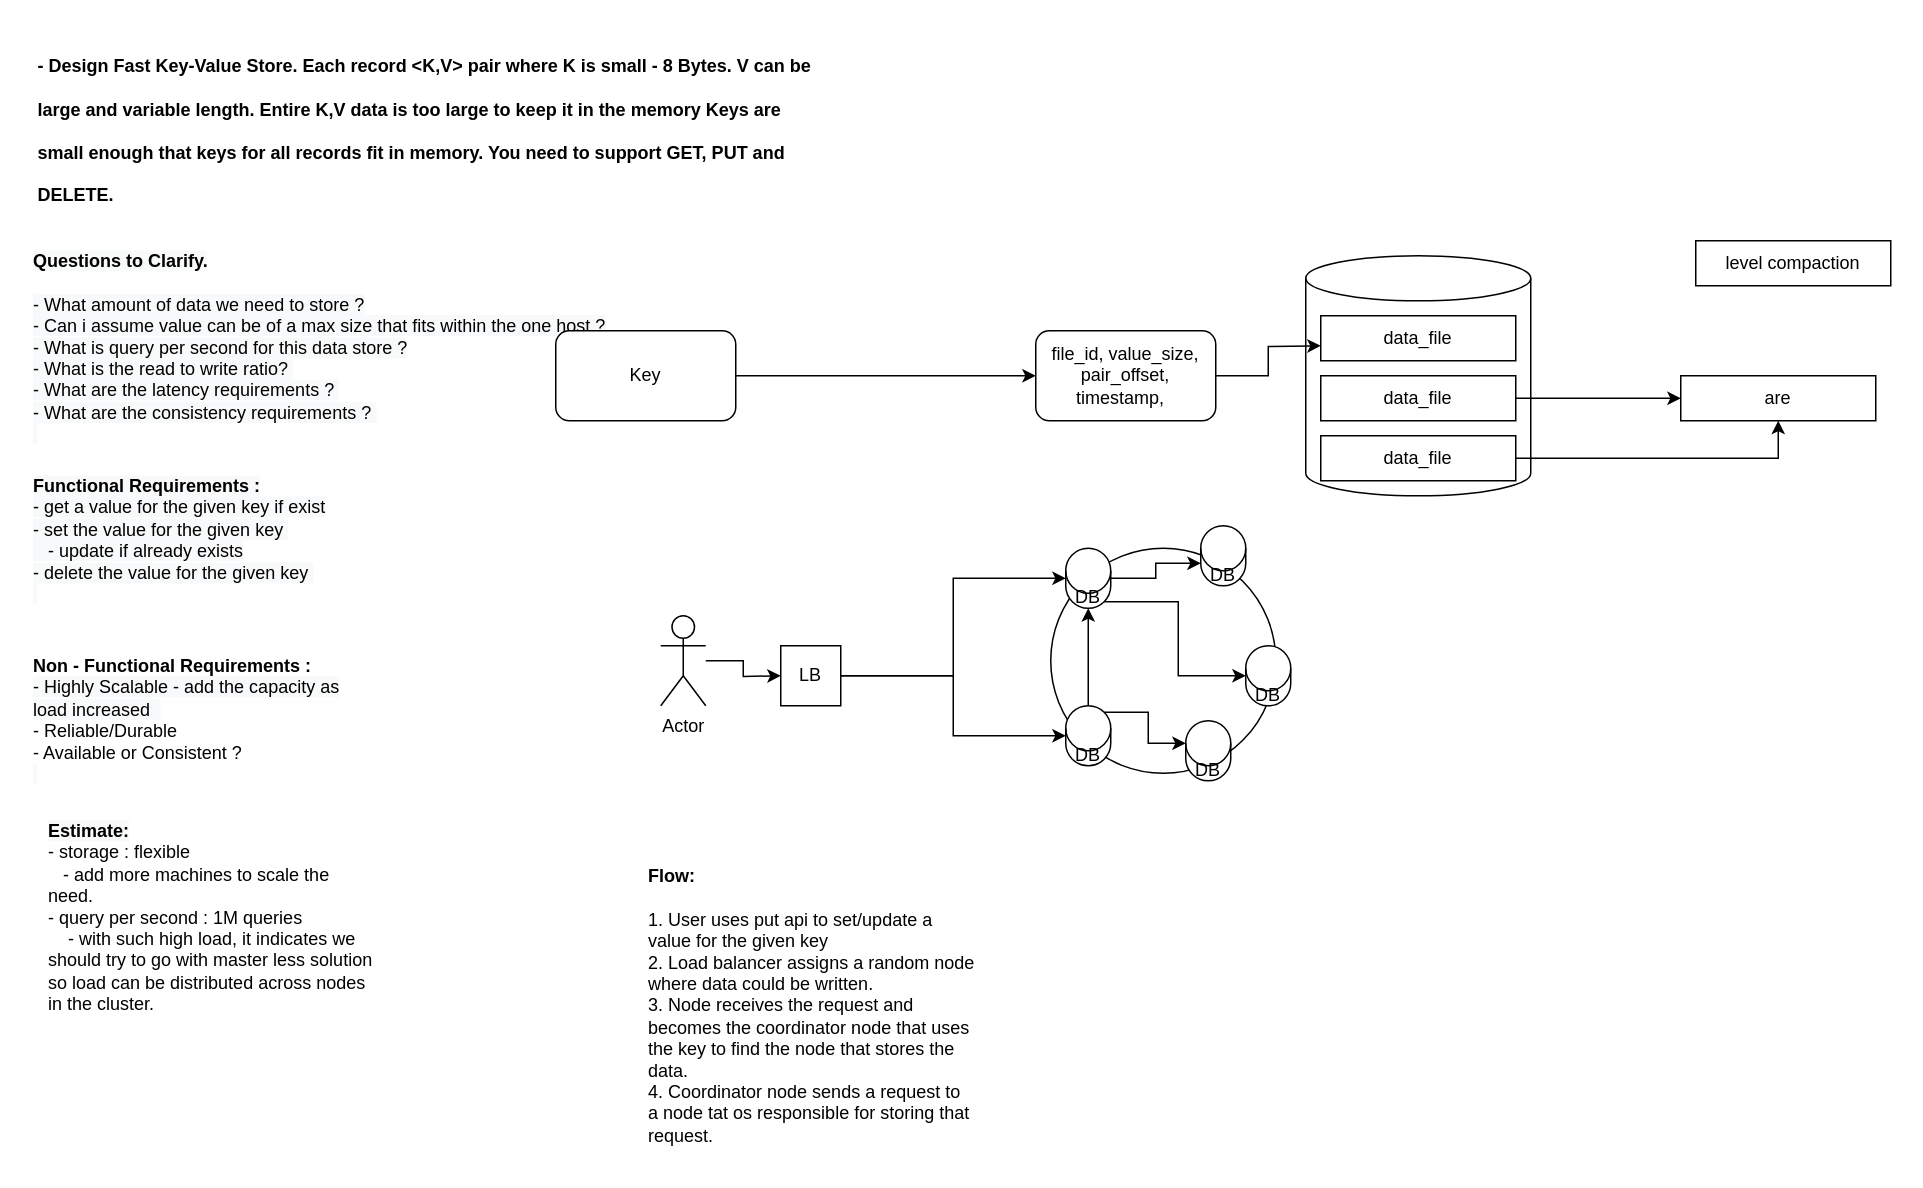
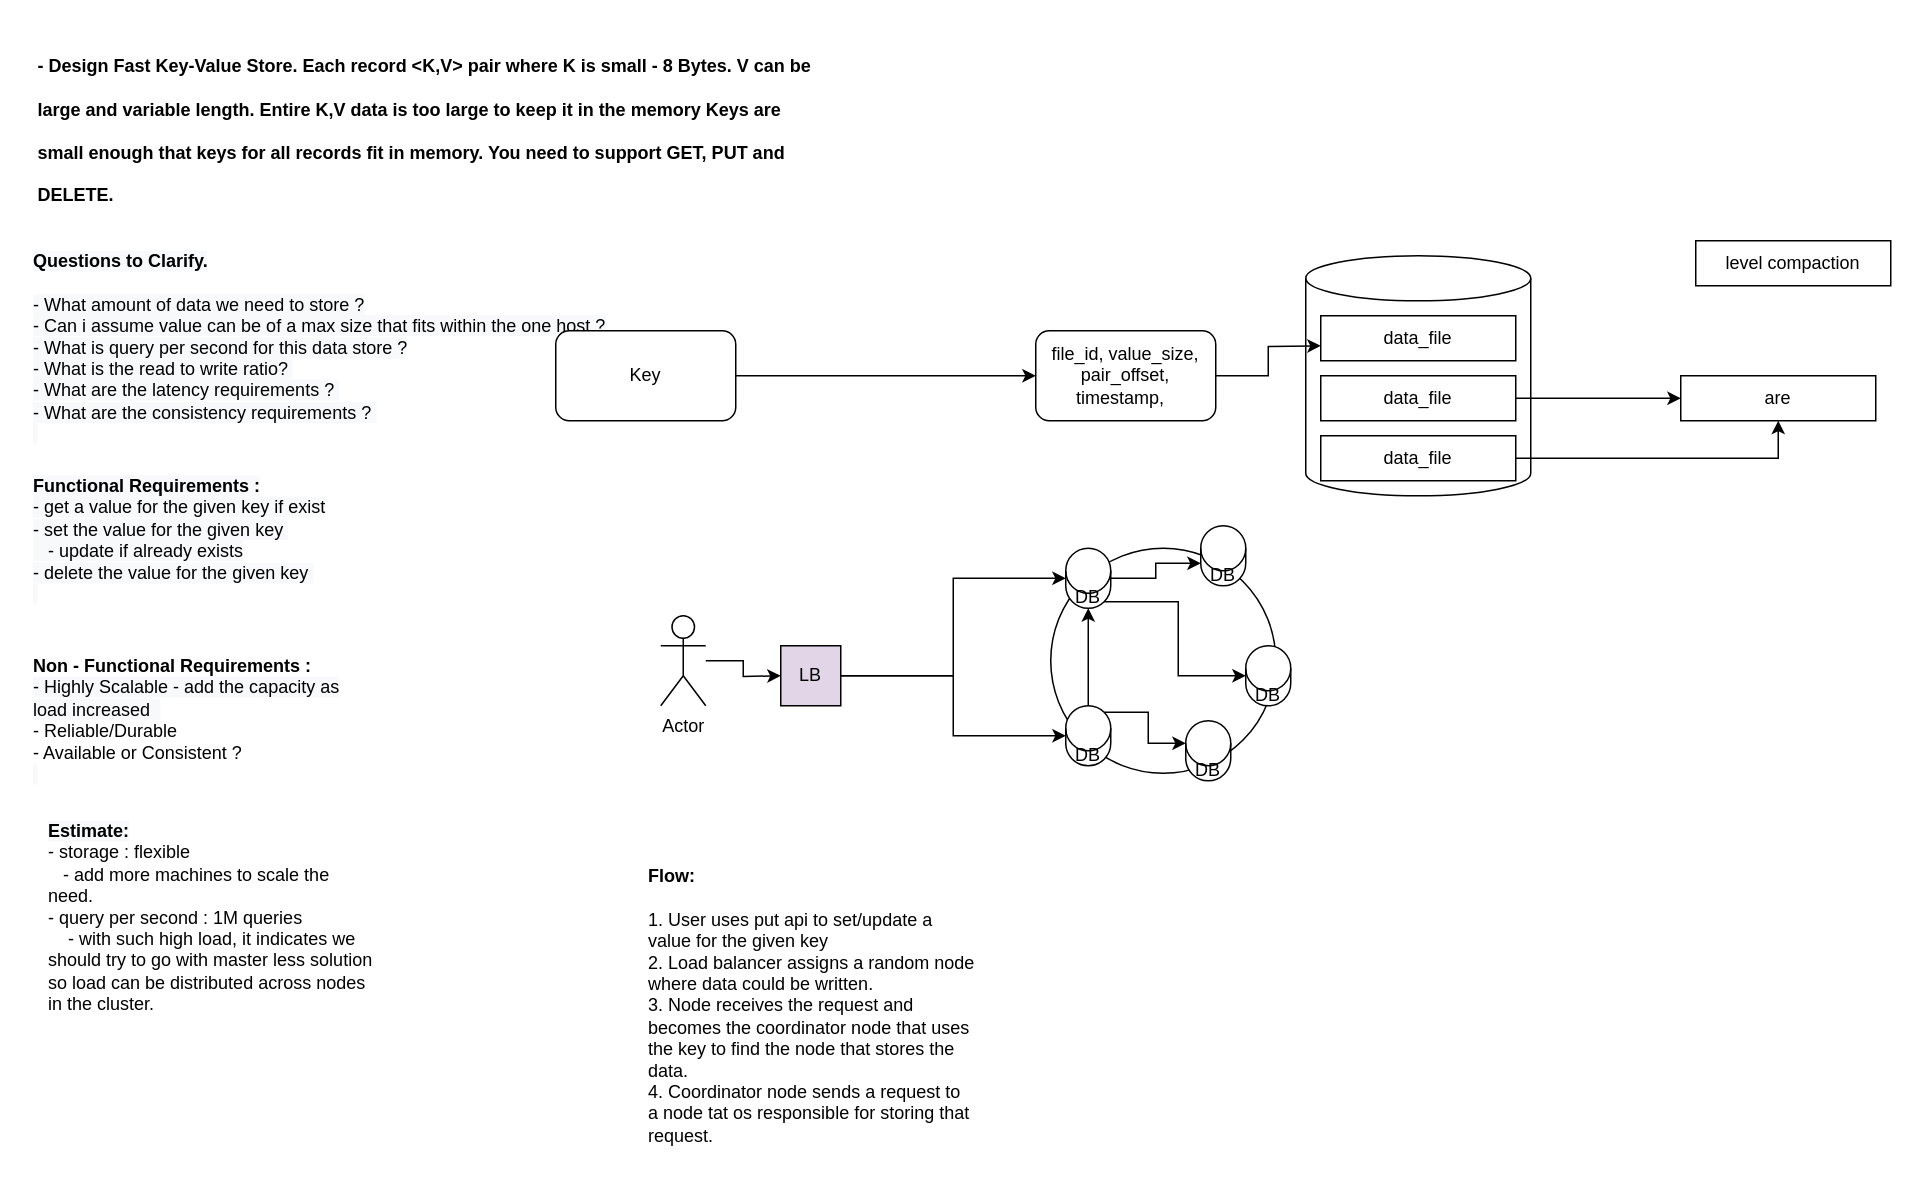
(811, 676) -> (811, 676)
